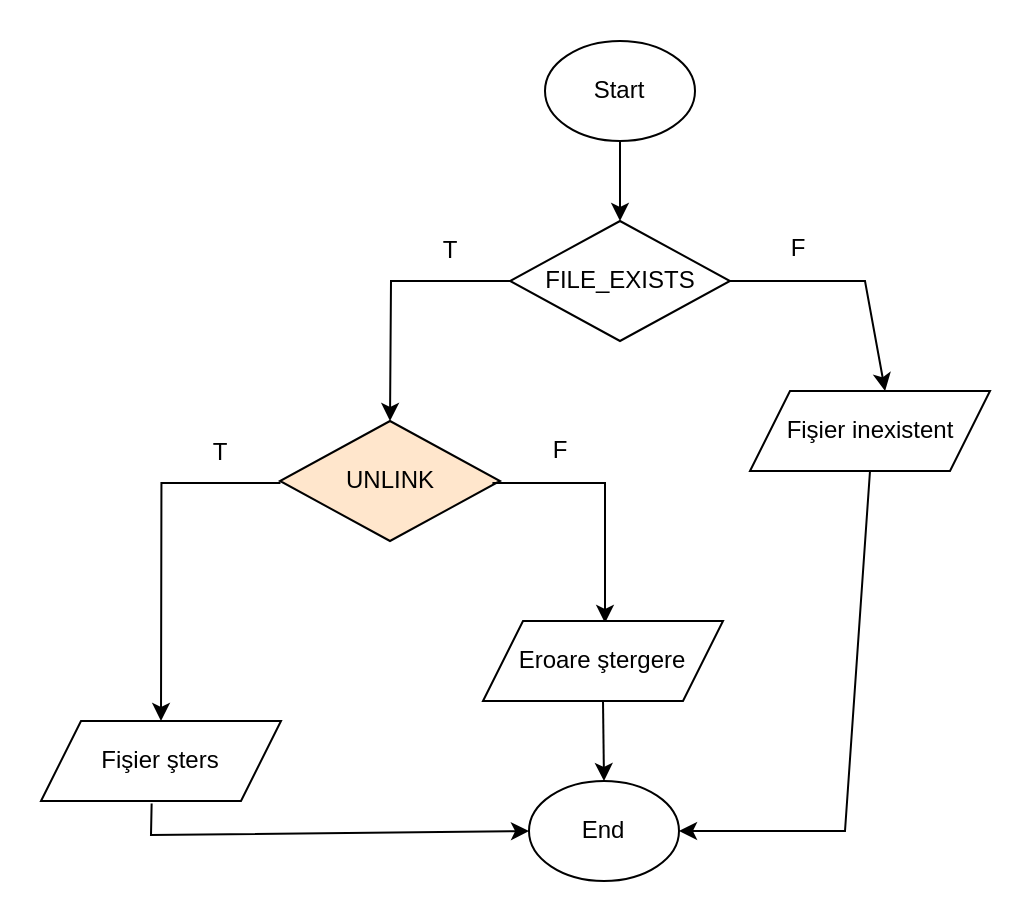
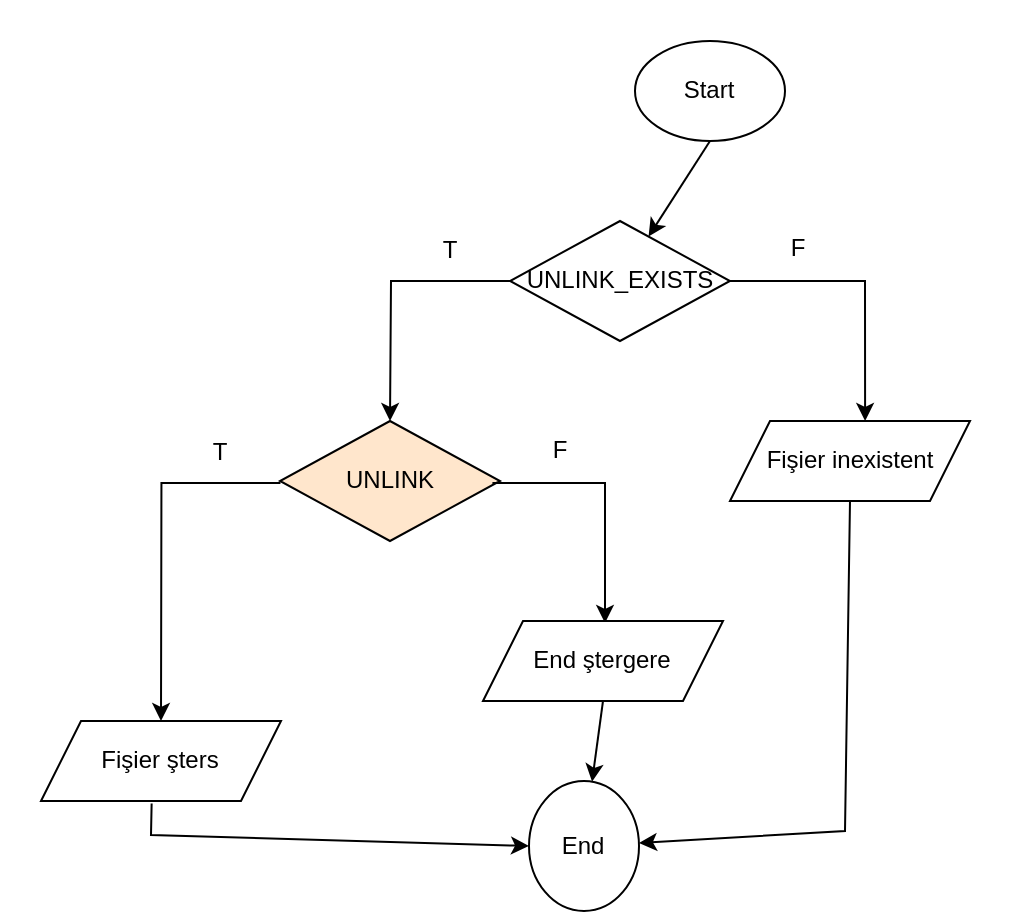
(620, 91) -> (710, 91)
(621, 281) -> (621, 281)
(870, 431) -> (850, 461)
(603, 661) -> (603, 661)
(604, 831) -> (584, 846)
